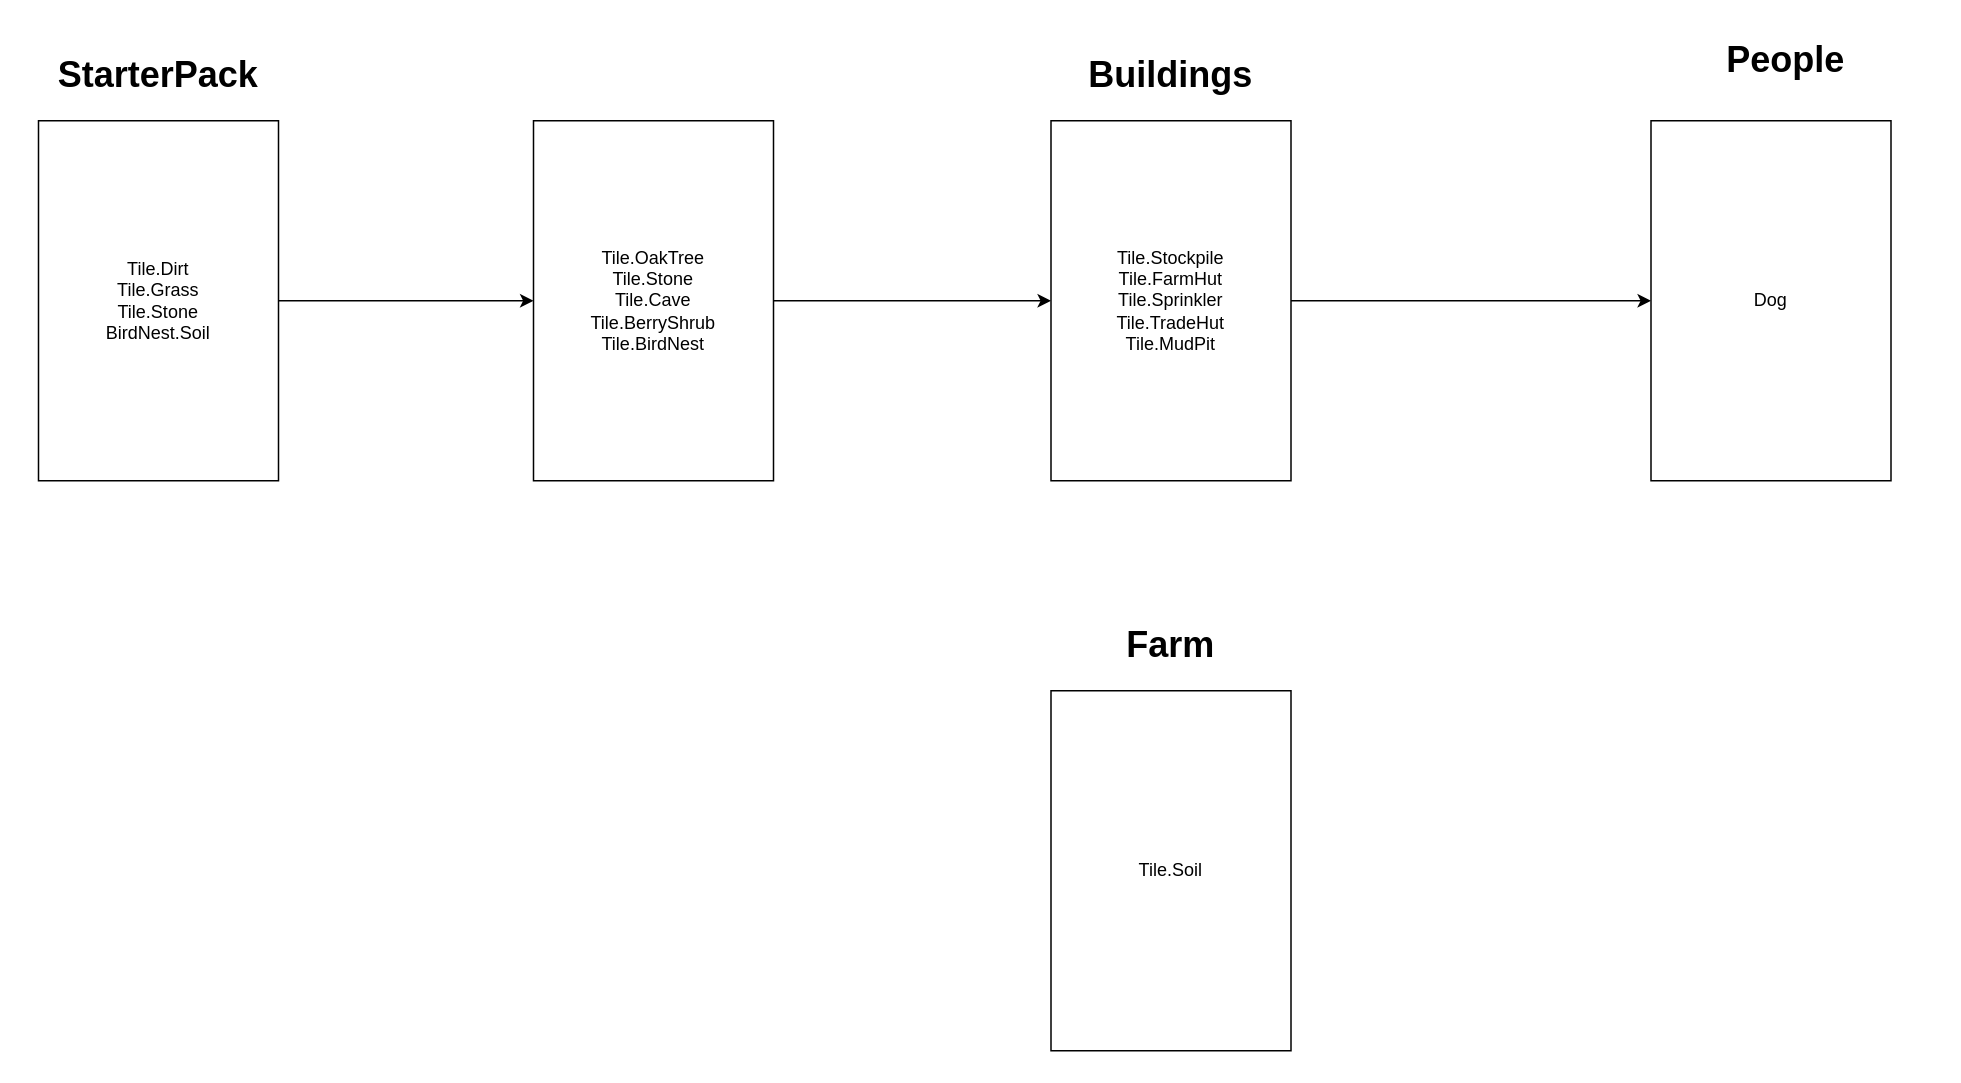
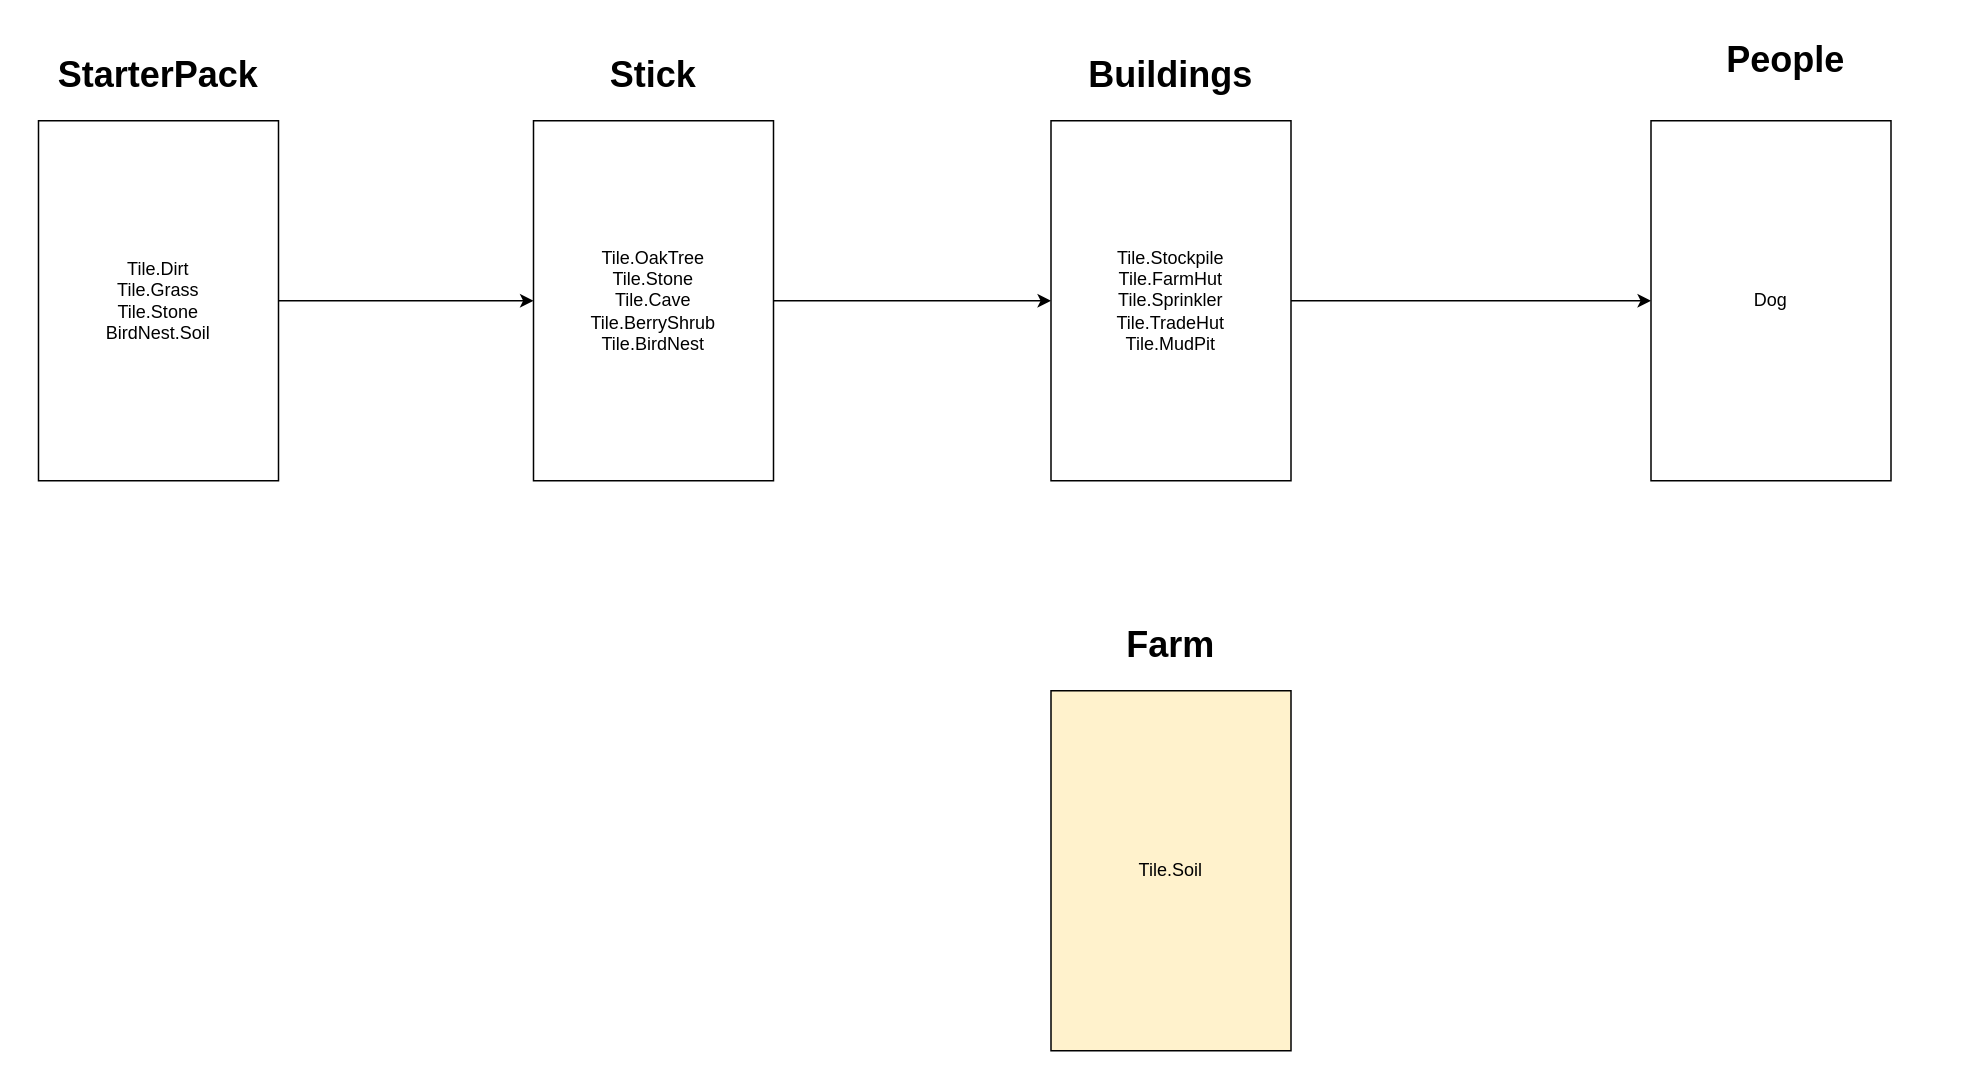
none -> (653, 83)
(1171, 871) -> (1171, 871)
